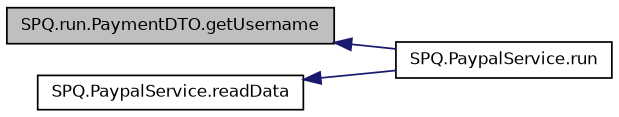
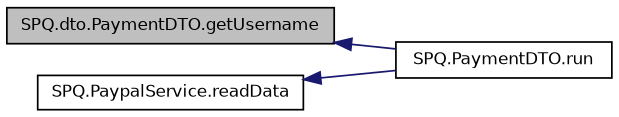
(171, 26) -> (171, 26)
(504, 60) -> (504, 60)
